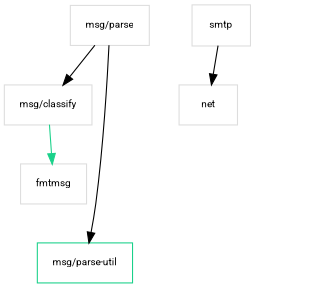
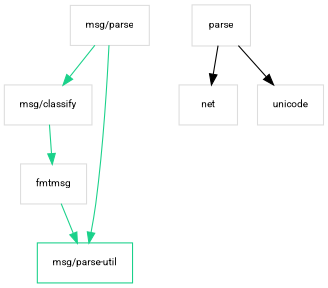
(221, 25) -> (221, 25)
(82, 61) -> (82, 61)
none -> (291, 105)
(103, 139) -> (103, 139)
none -> (67, 218)
